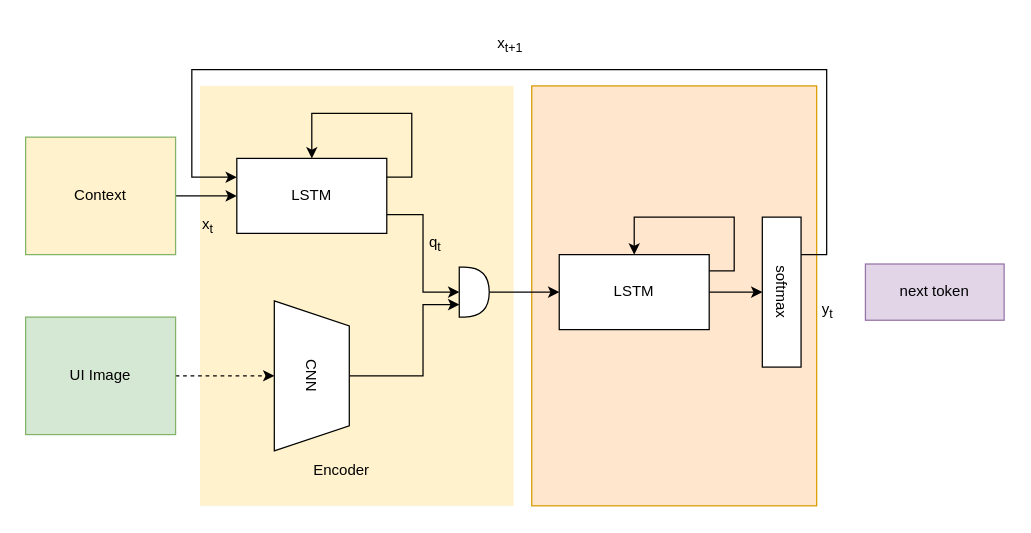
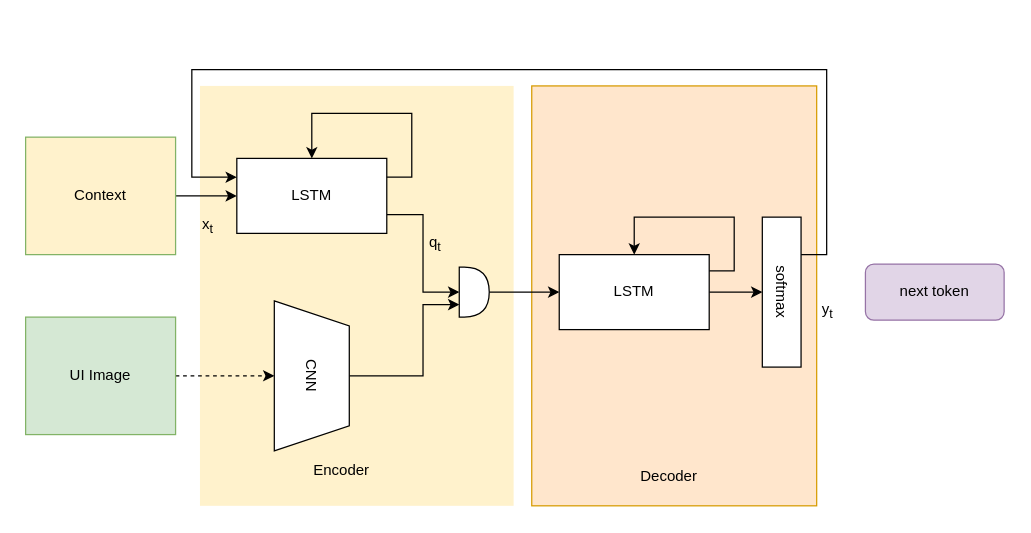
(511, 44) -> none
(935, 292) -> (935, 292)
none -> (669, 477)
